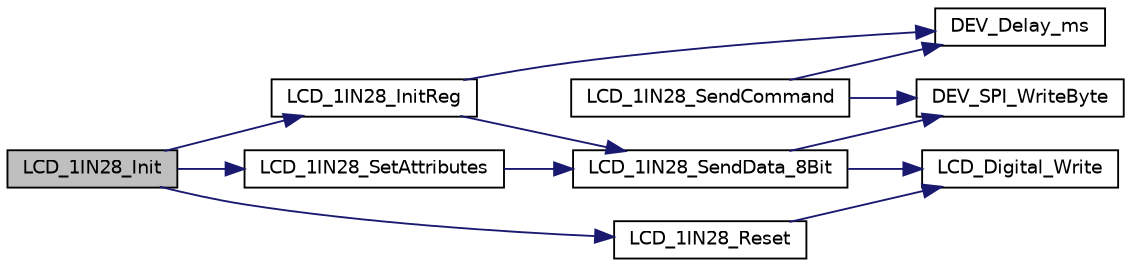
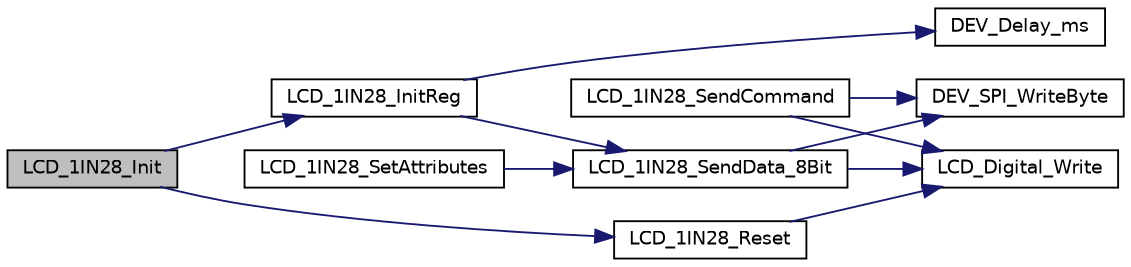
(856, 65) -> (839, 128)
(201, 169) -> none
